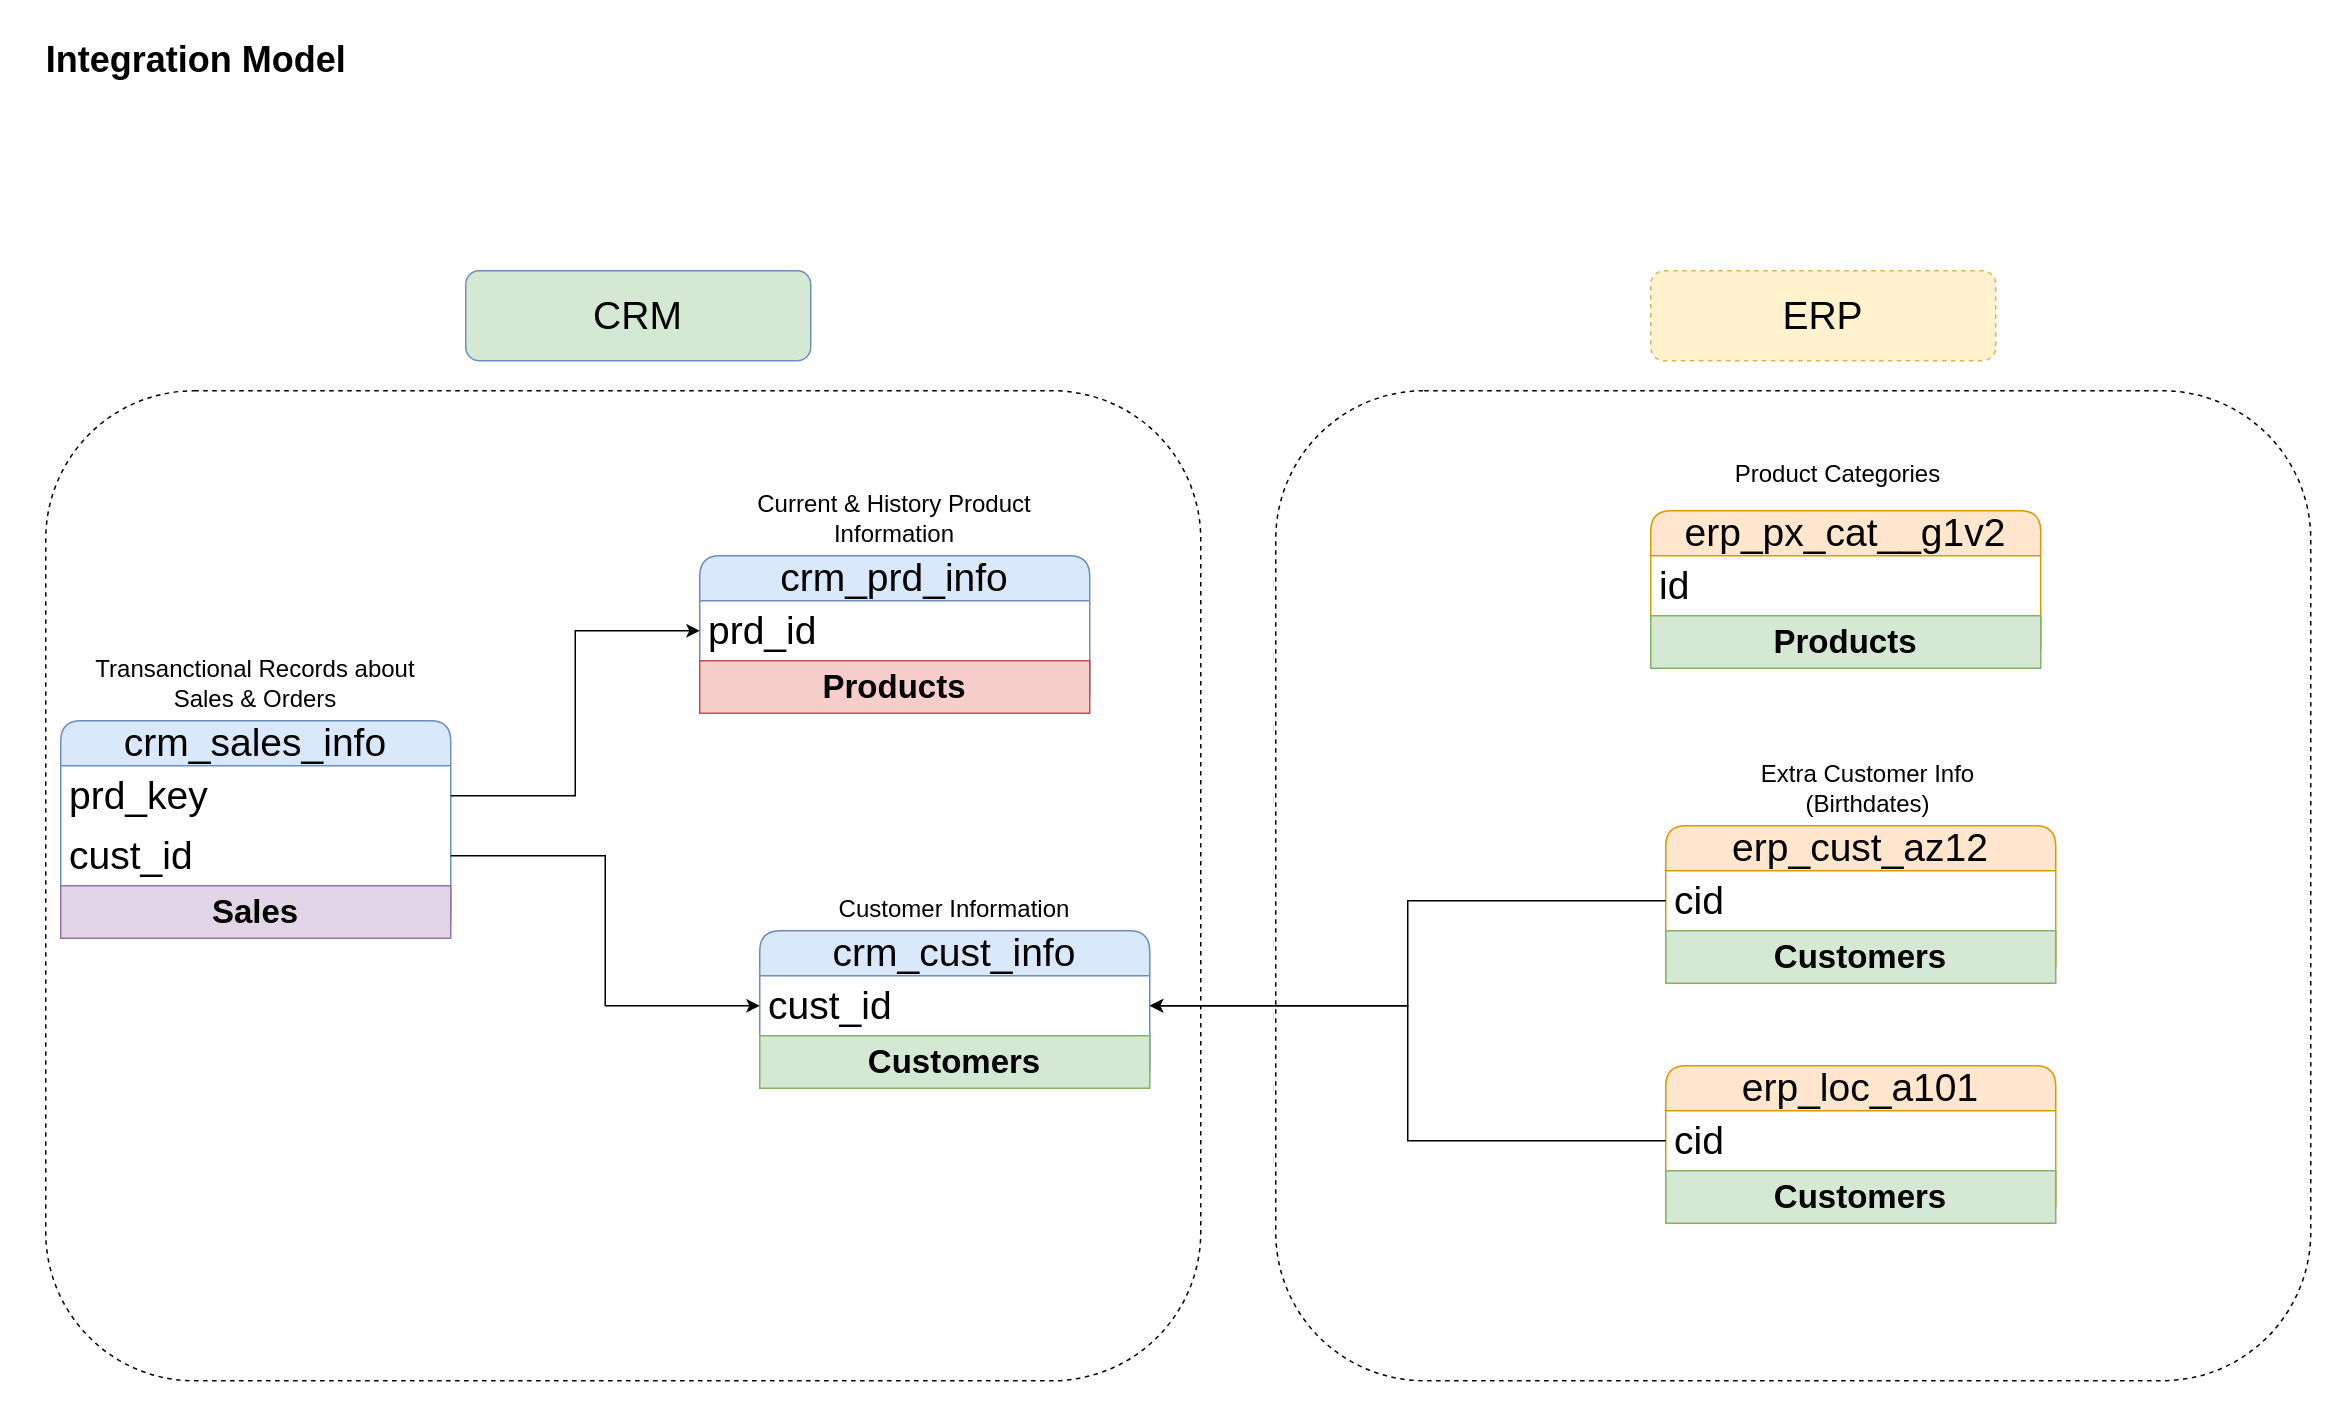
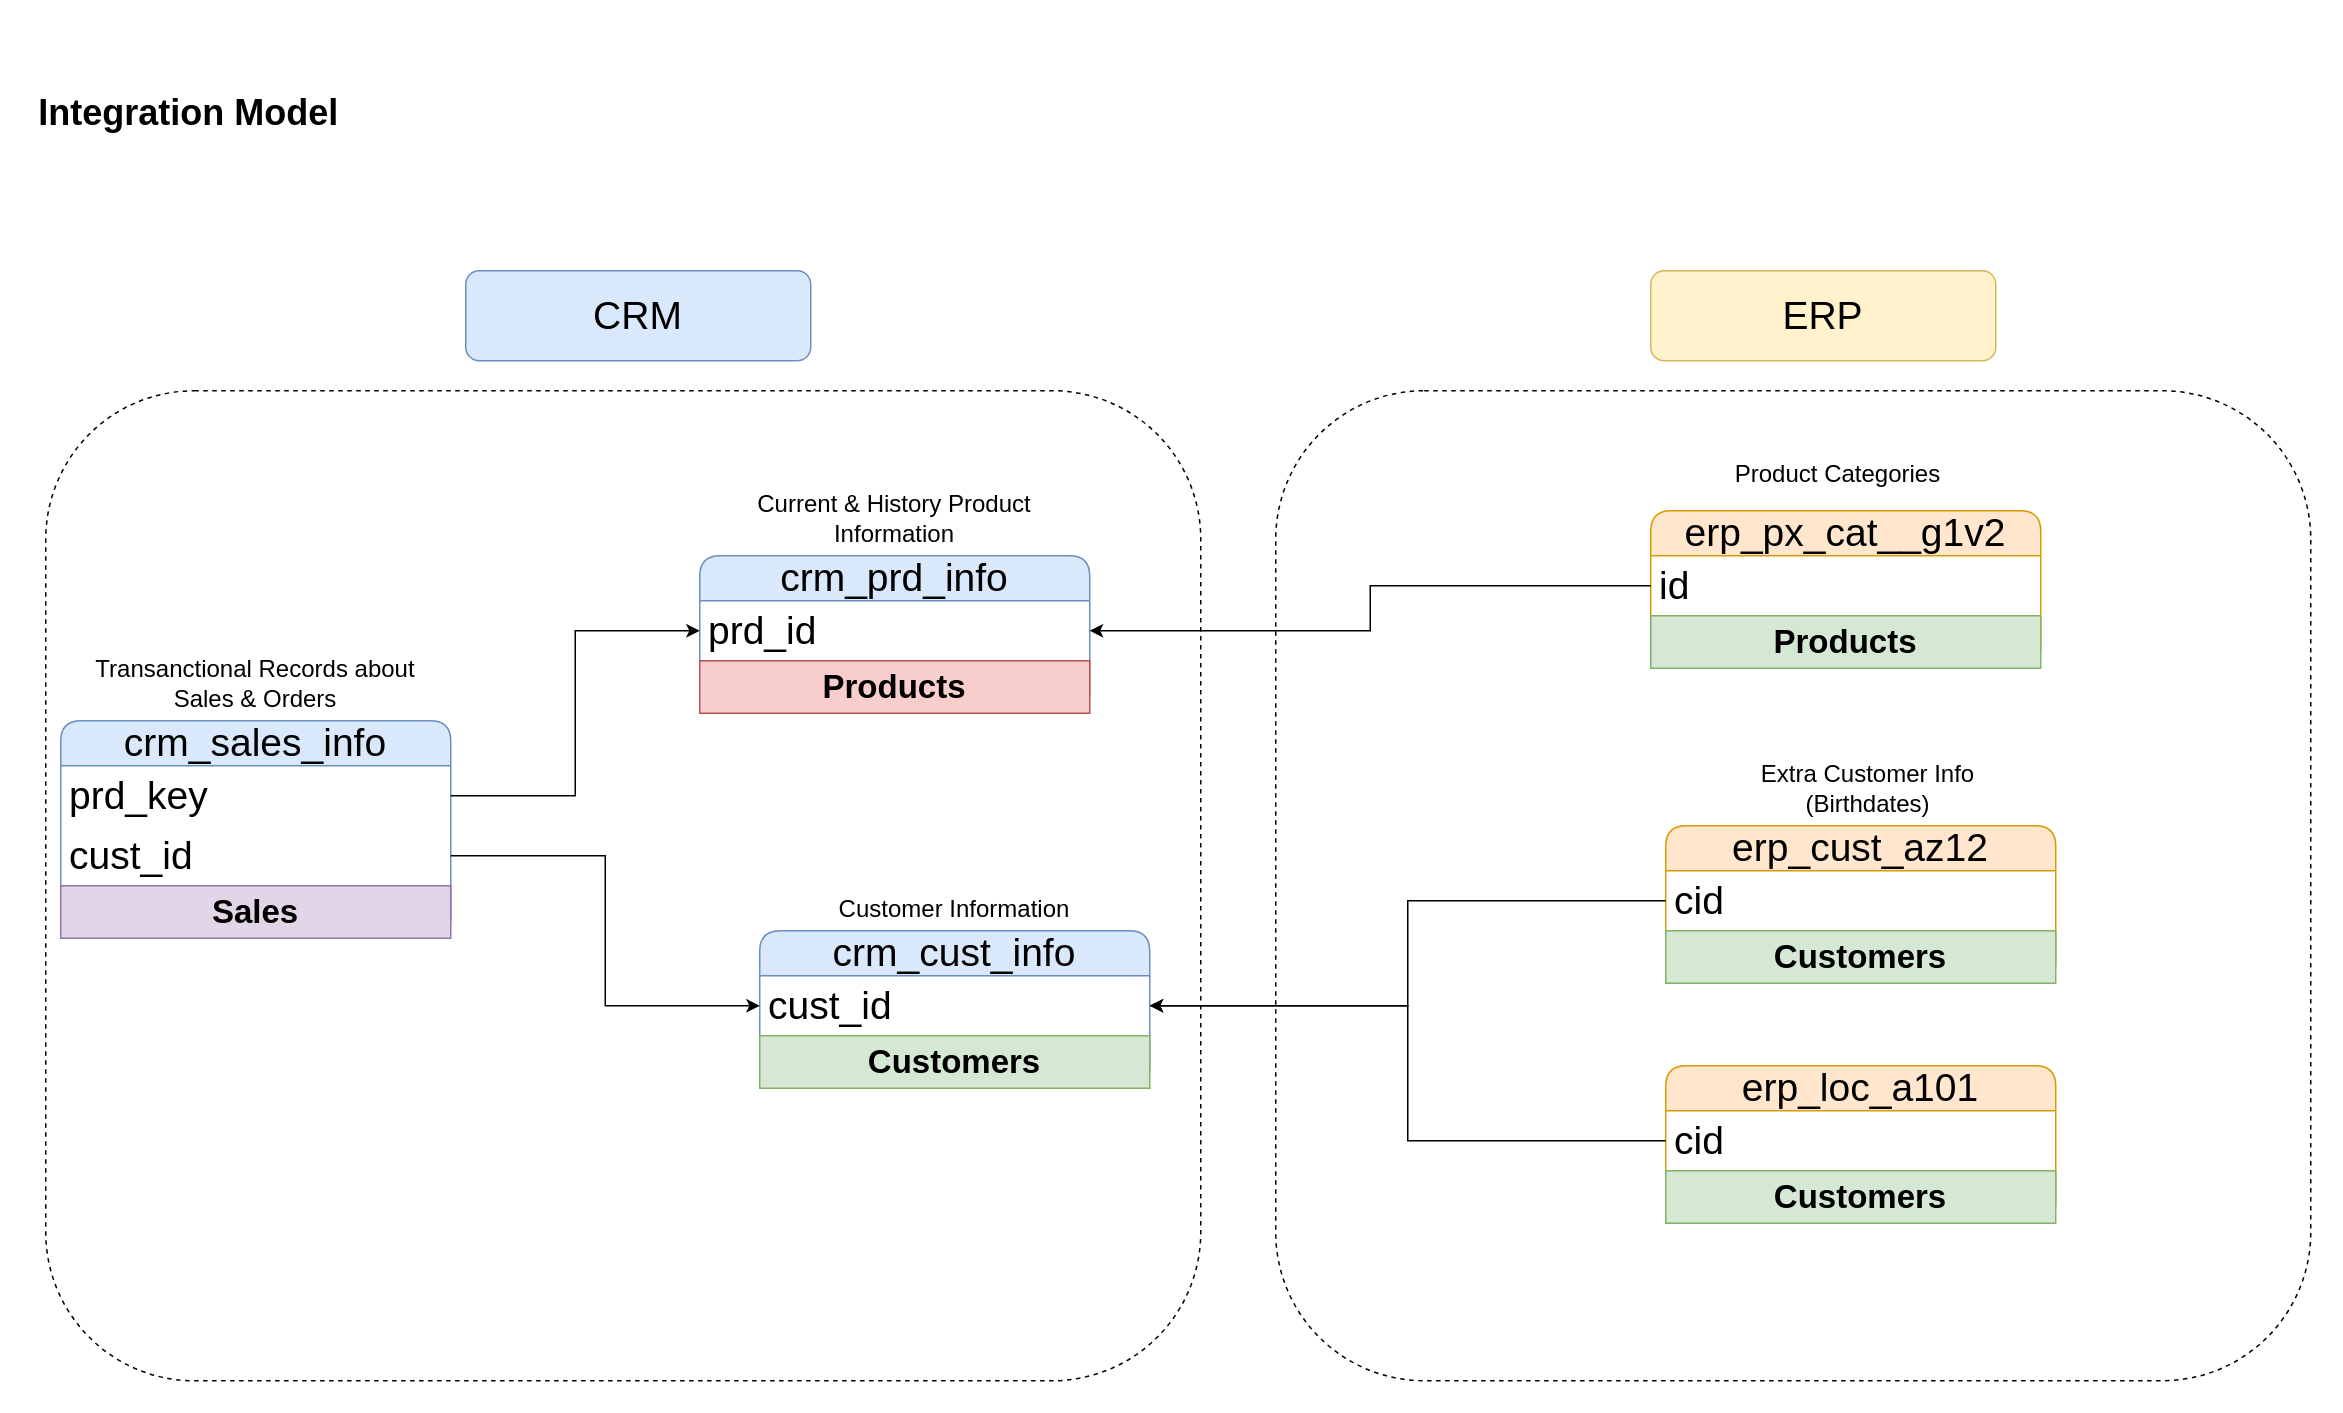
(196, 61) -> (188, 113)
(638, 316) -> (638, 316)
(1823, 316) -> (1823, 316)
none -> (1370, 605)
